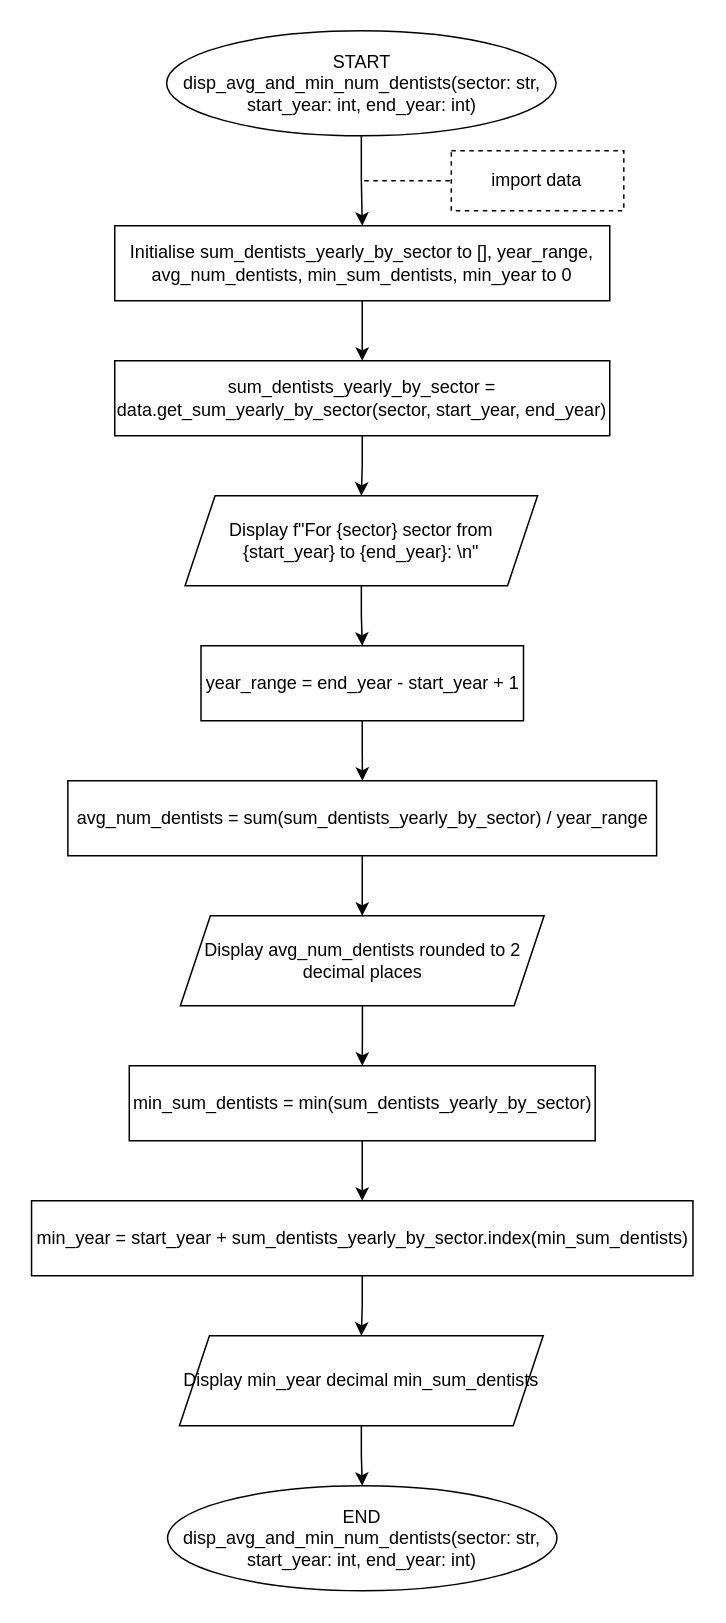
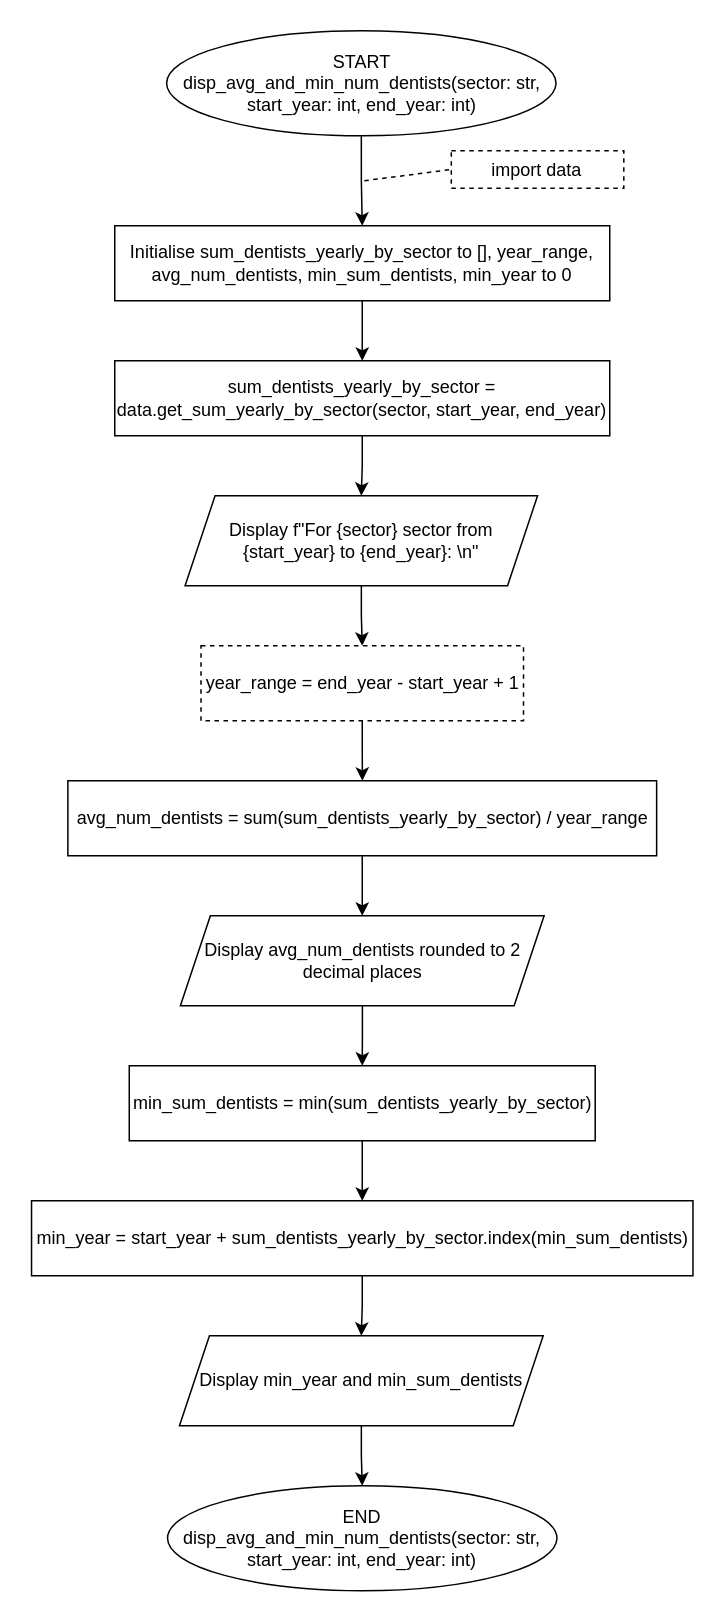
(538, 181) -> (538, 170)
(362, 683) -> (362, 683)
(362, 1381) -> (362, 1381)
